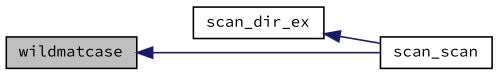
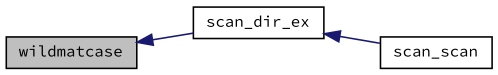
(267, 53) -> (173, 36)
